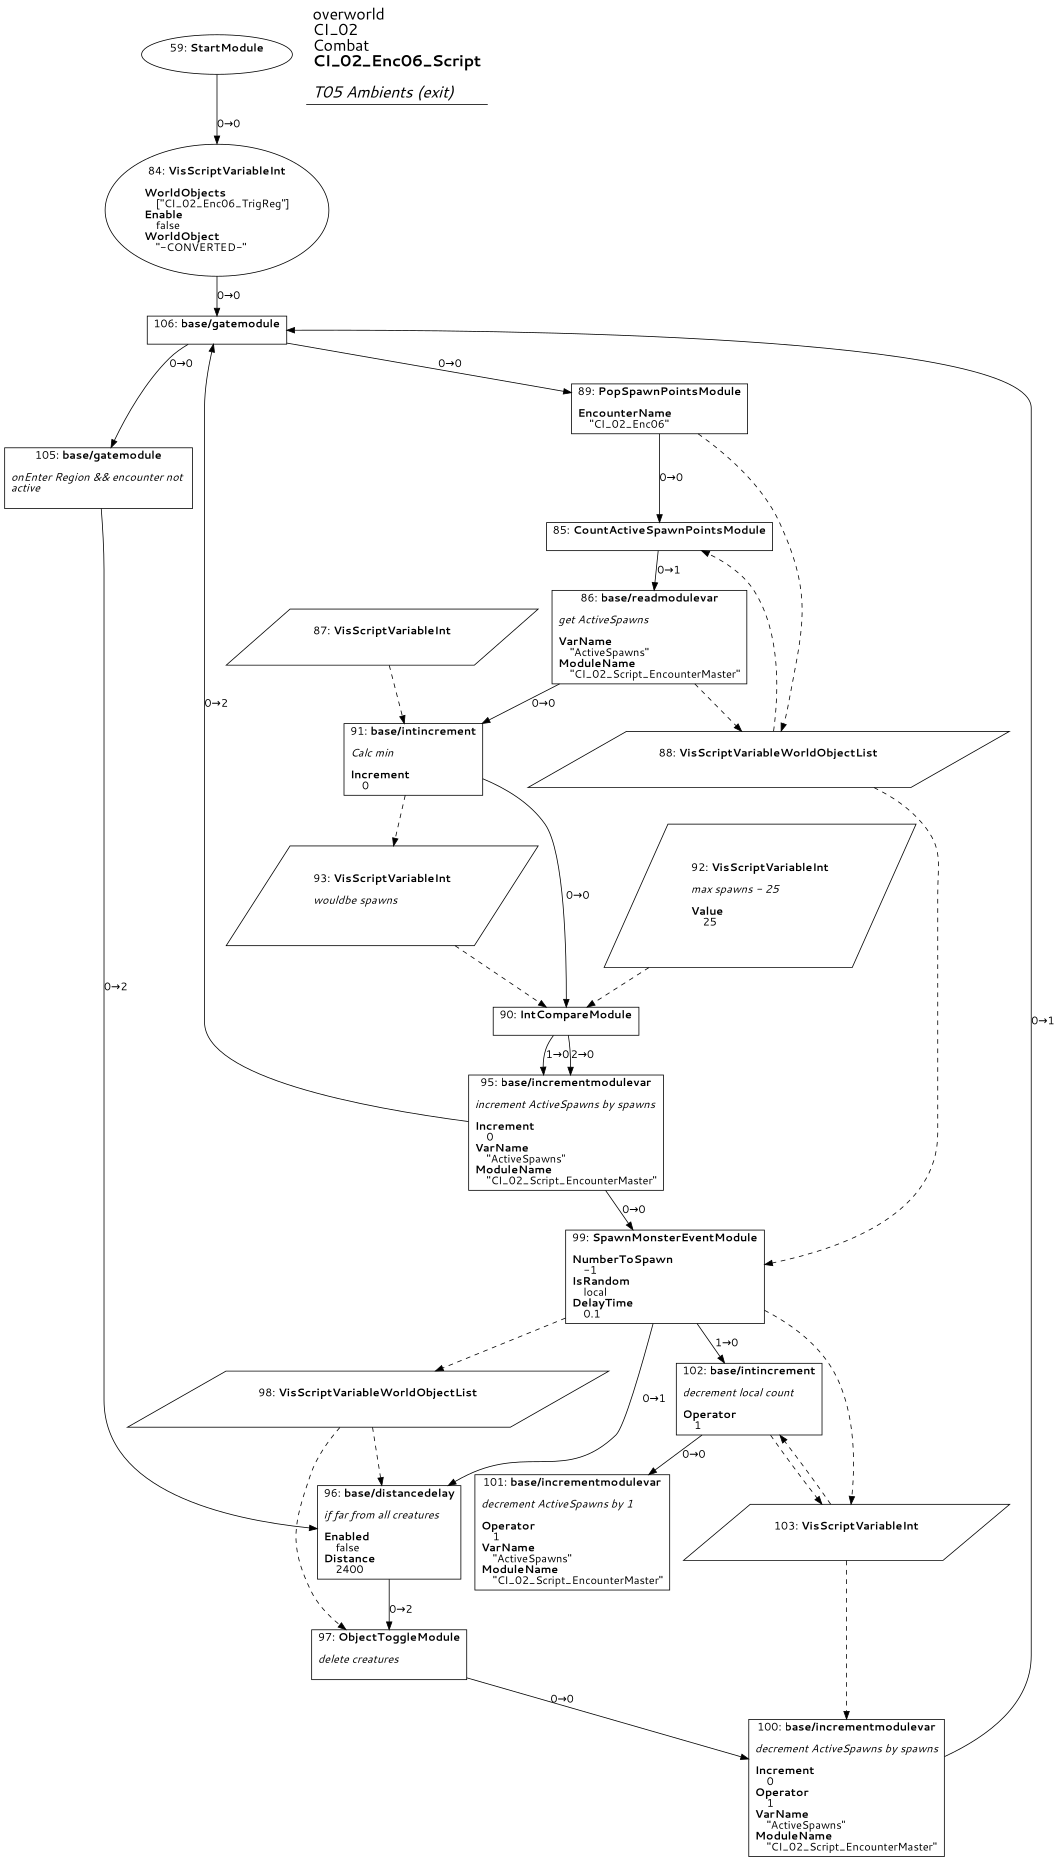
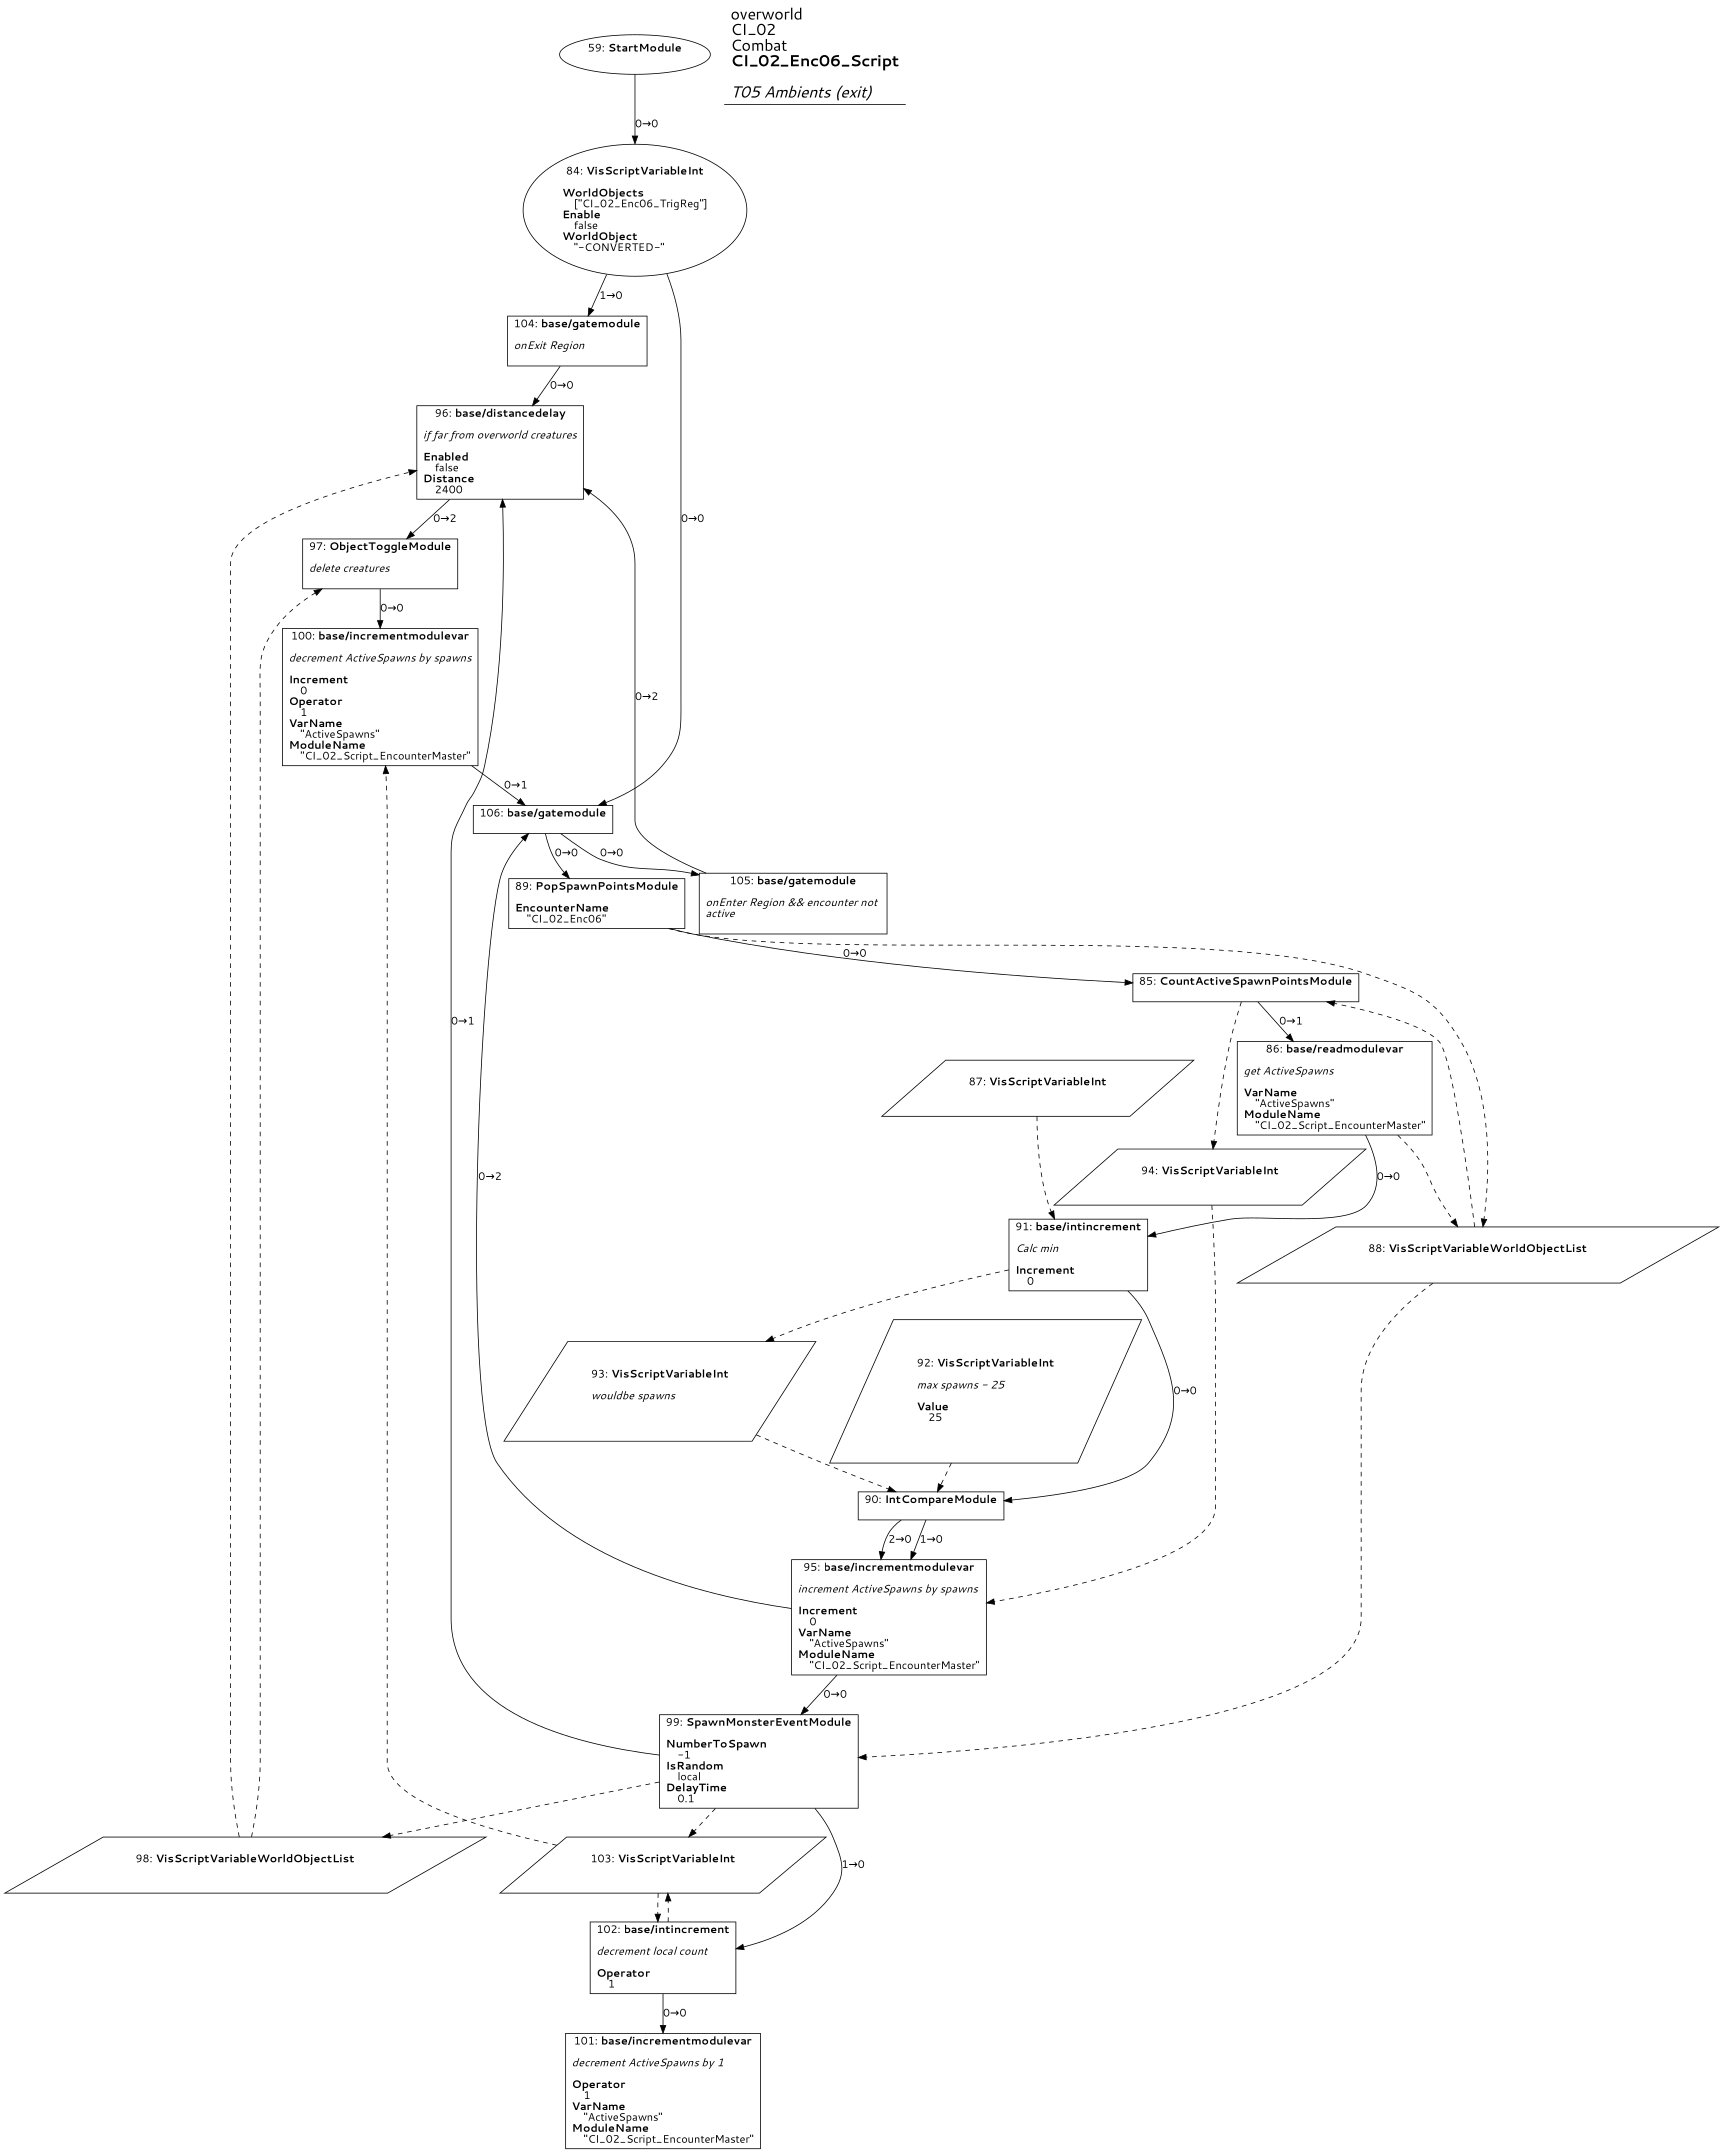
none -> (577, 341)
none -> (1210, 1177)
(381, 1515) -> (500, 435)
